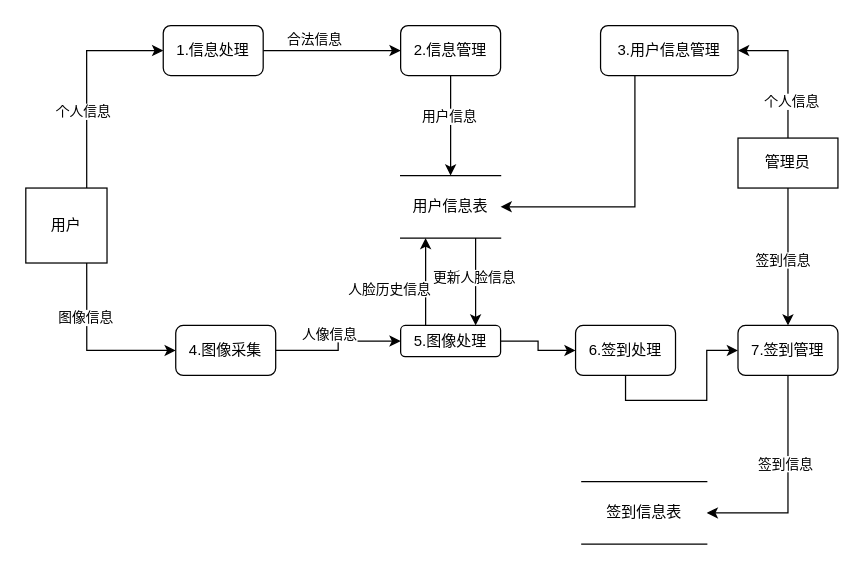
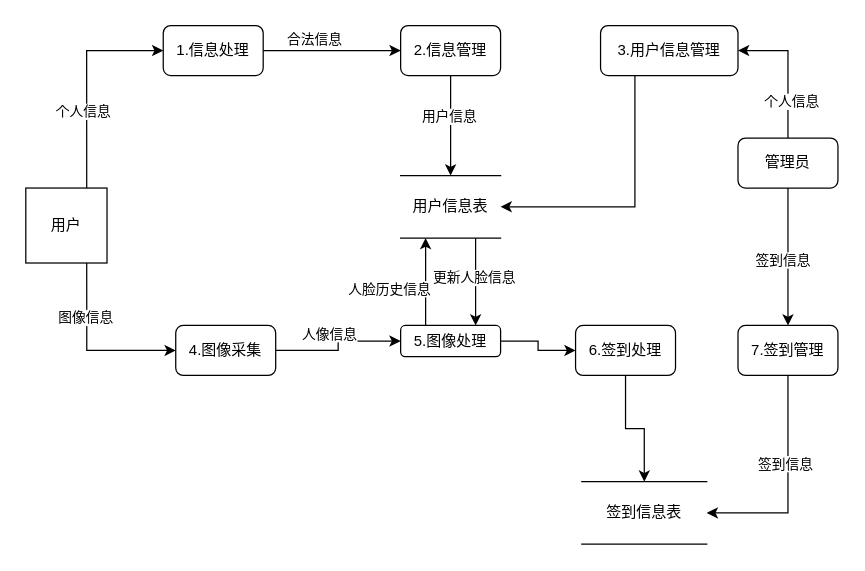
(788, 163) -> (788, 163)
(701, 401) -> (642, 429)
